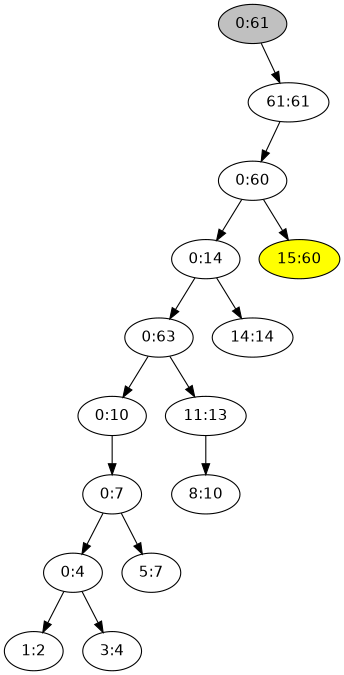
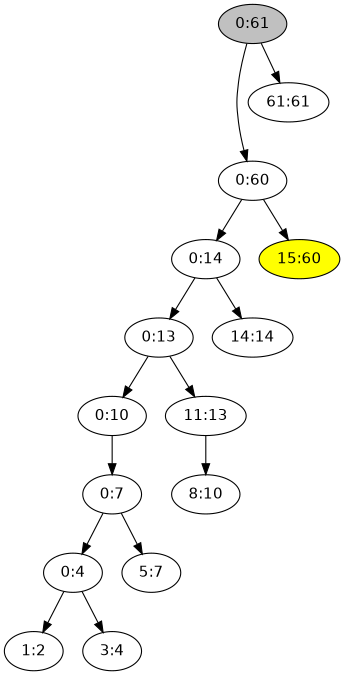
(273, 137) -> (237, 97)
(159, 338) -> (159, 338)
